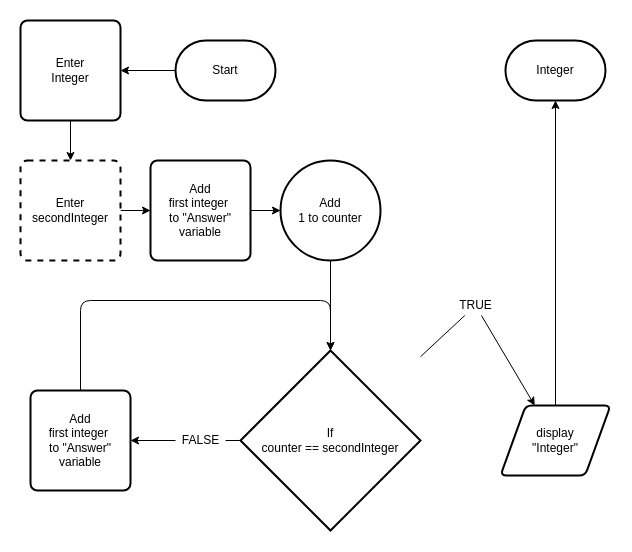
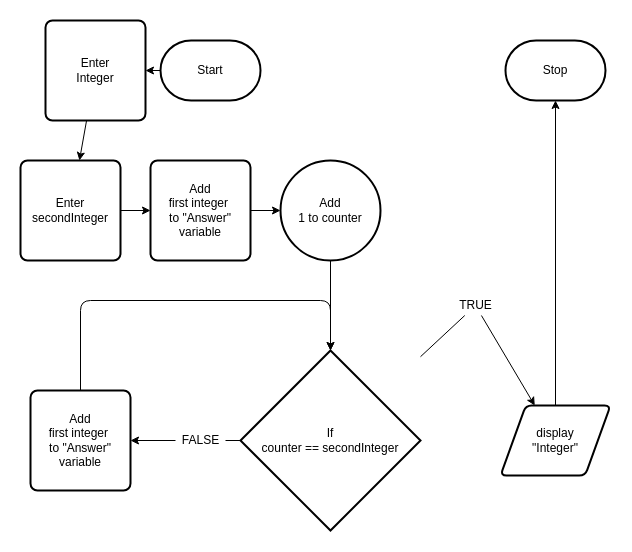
(71, 71) -> (96, 71)
(226, 71) -> (211, 71)
(556, 71) -> (556, 71)
(71, 211) -> (71, 211)
